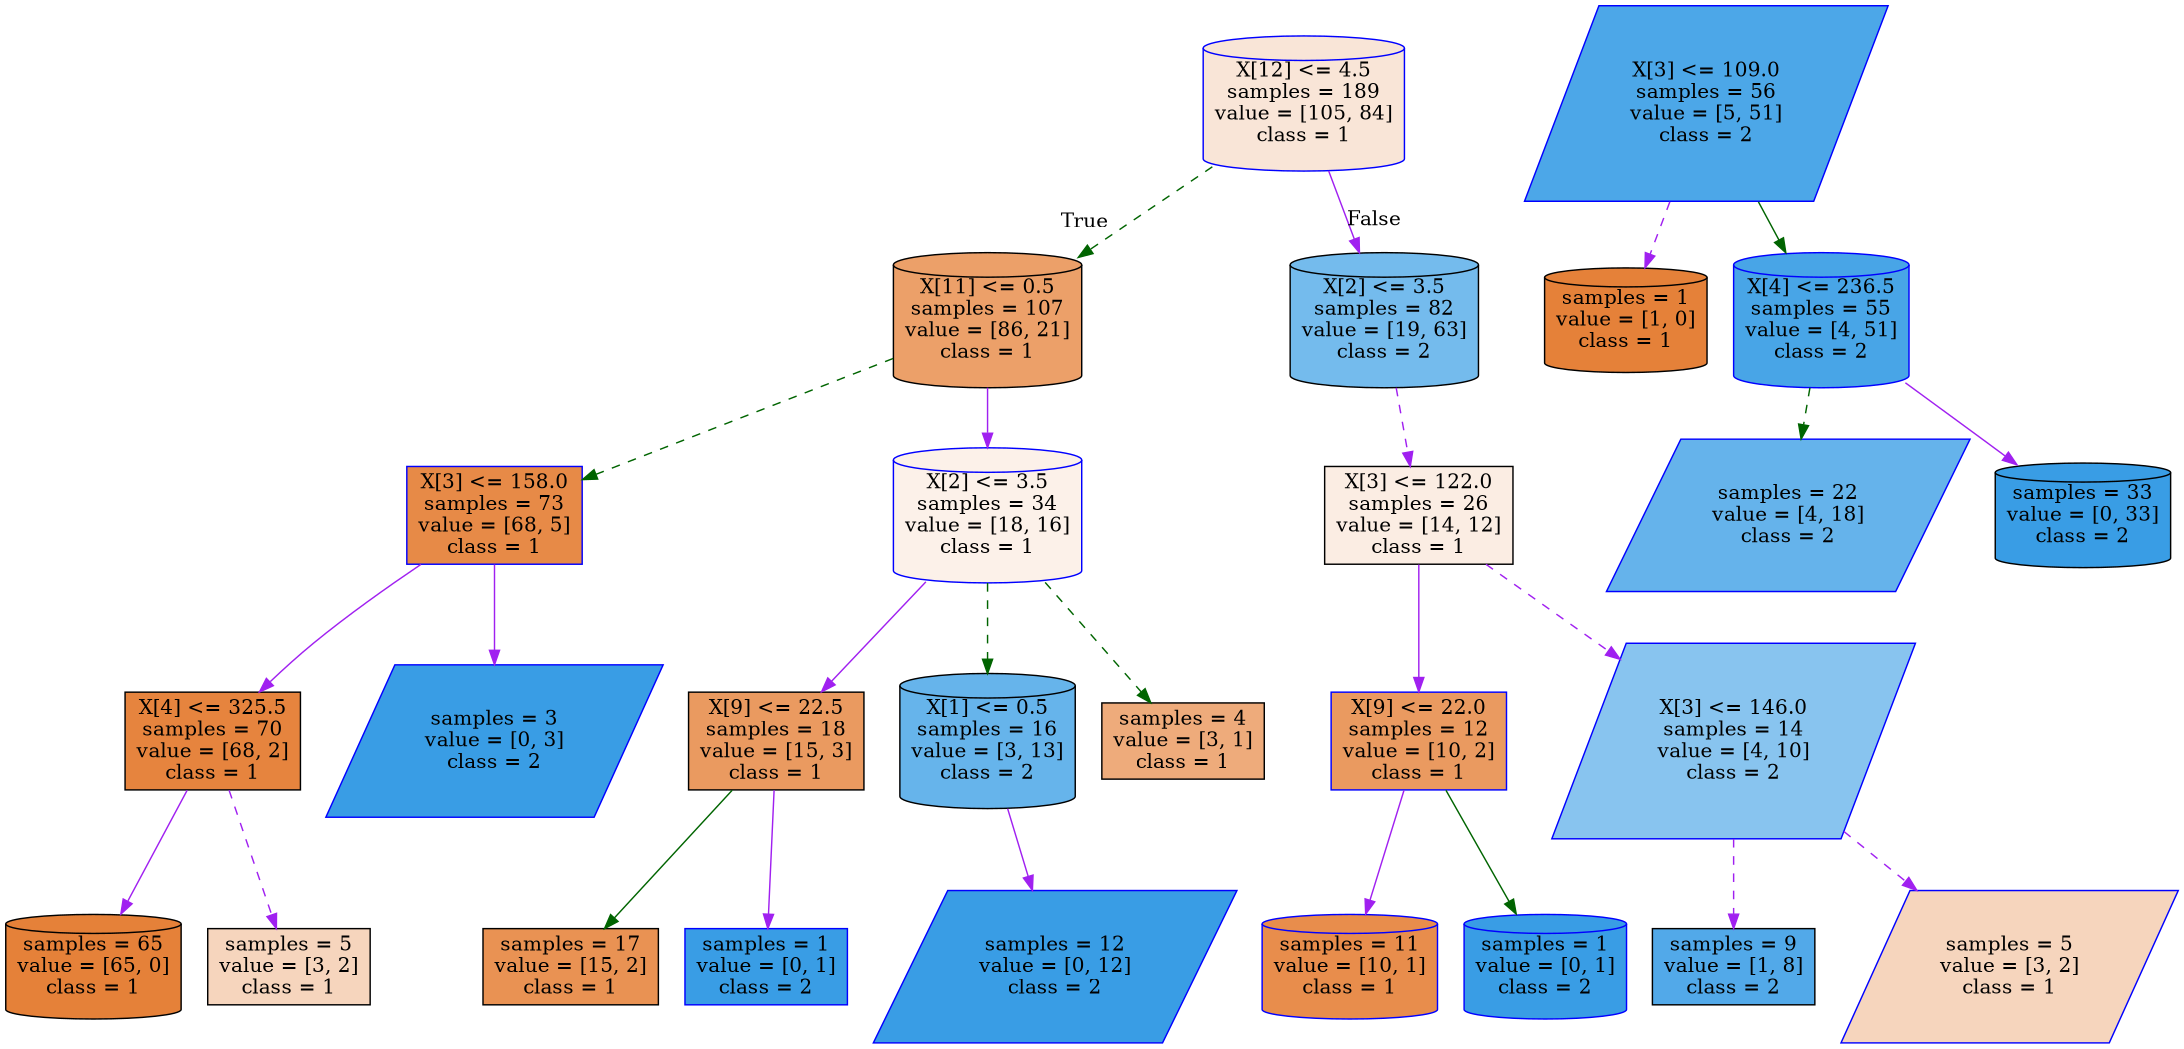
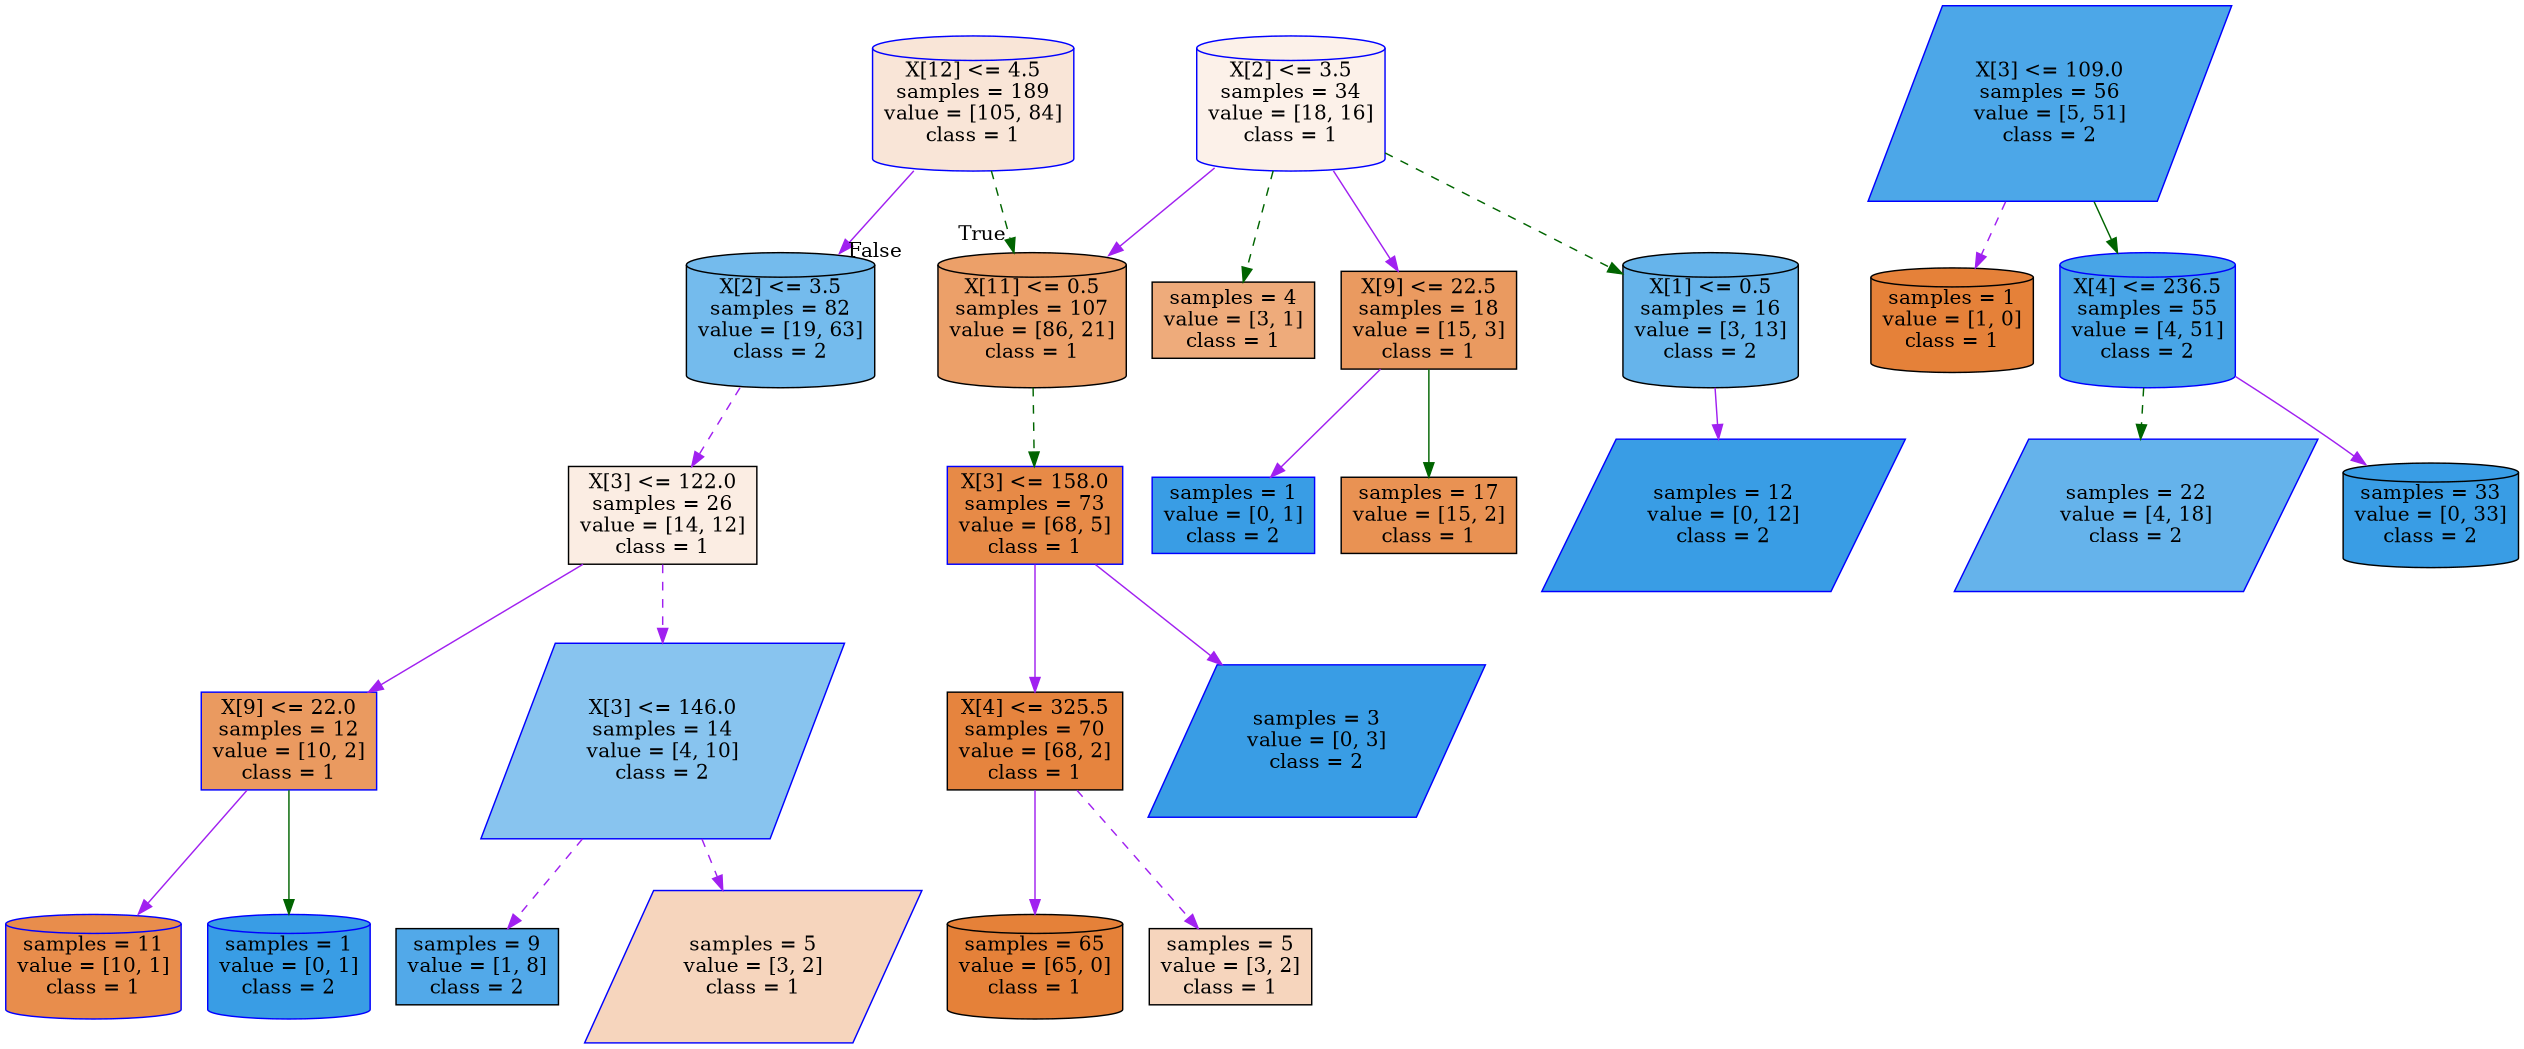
(988, 410) -> (1167, 207)
